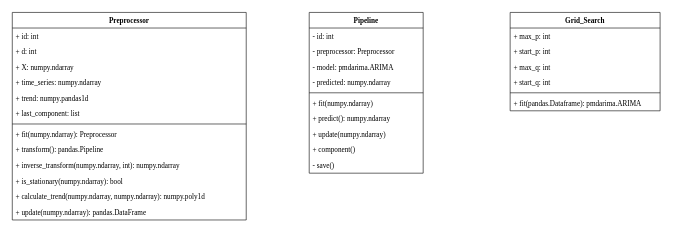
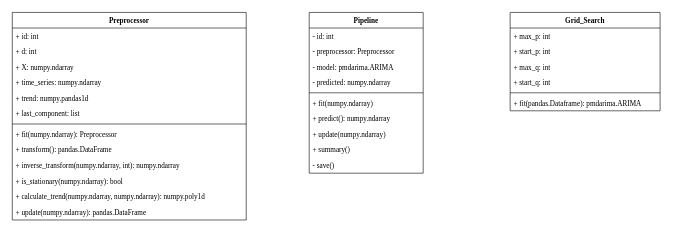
(70, 150) -> (74, 150)
(338, 150) -> (334, 150)
